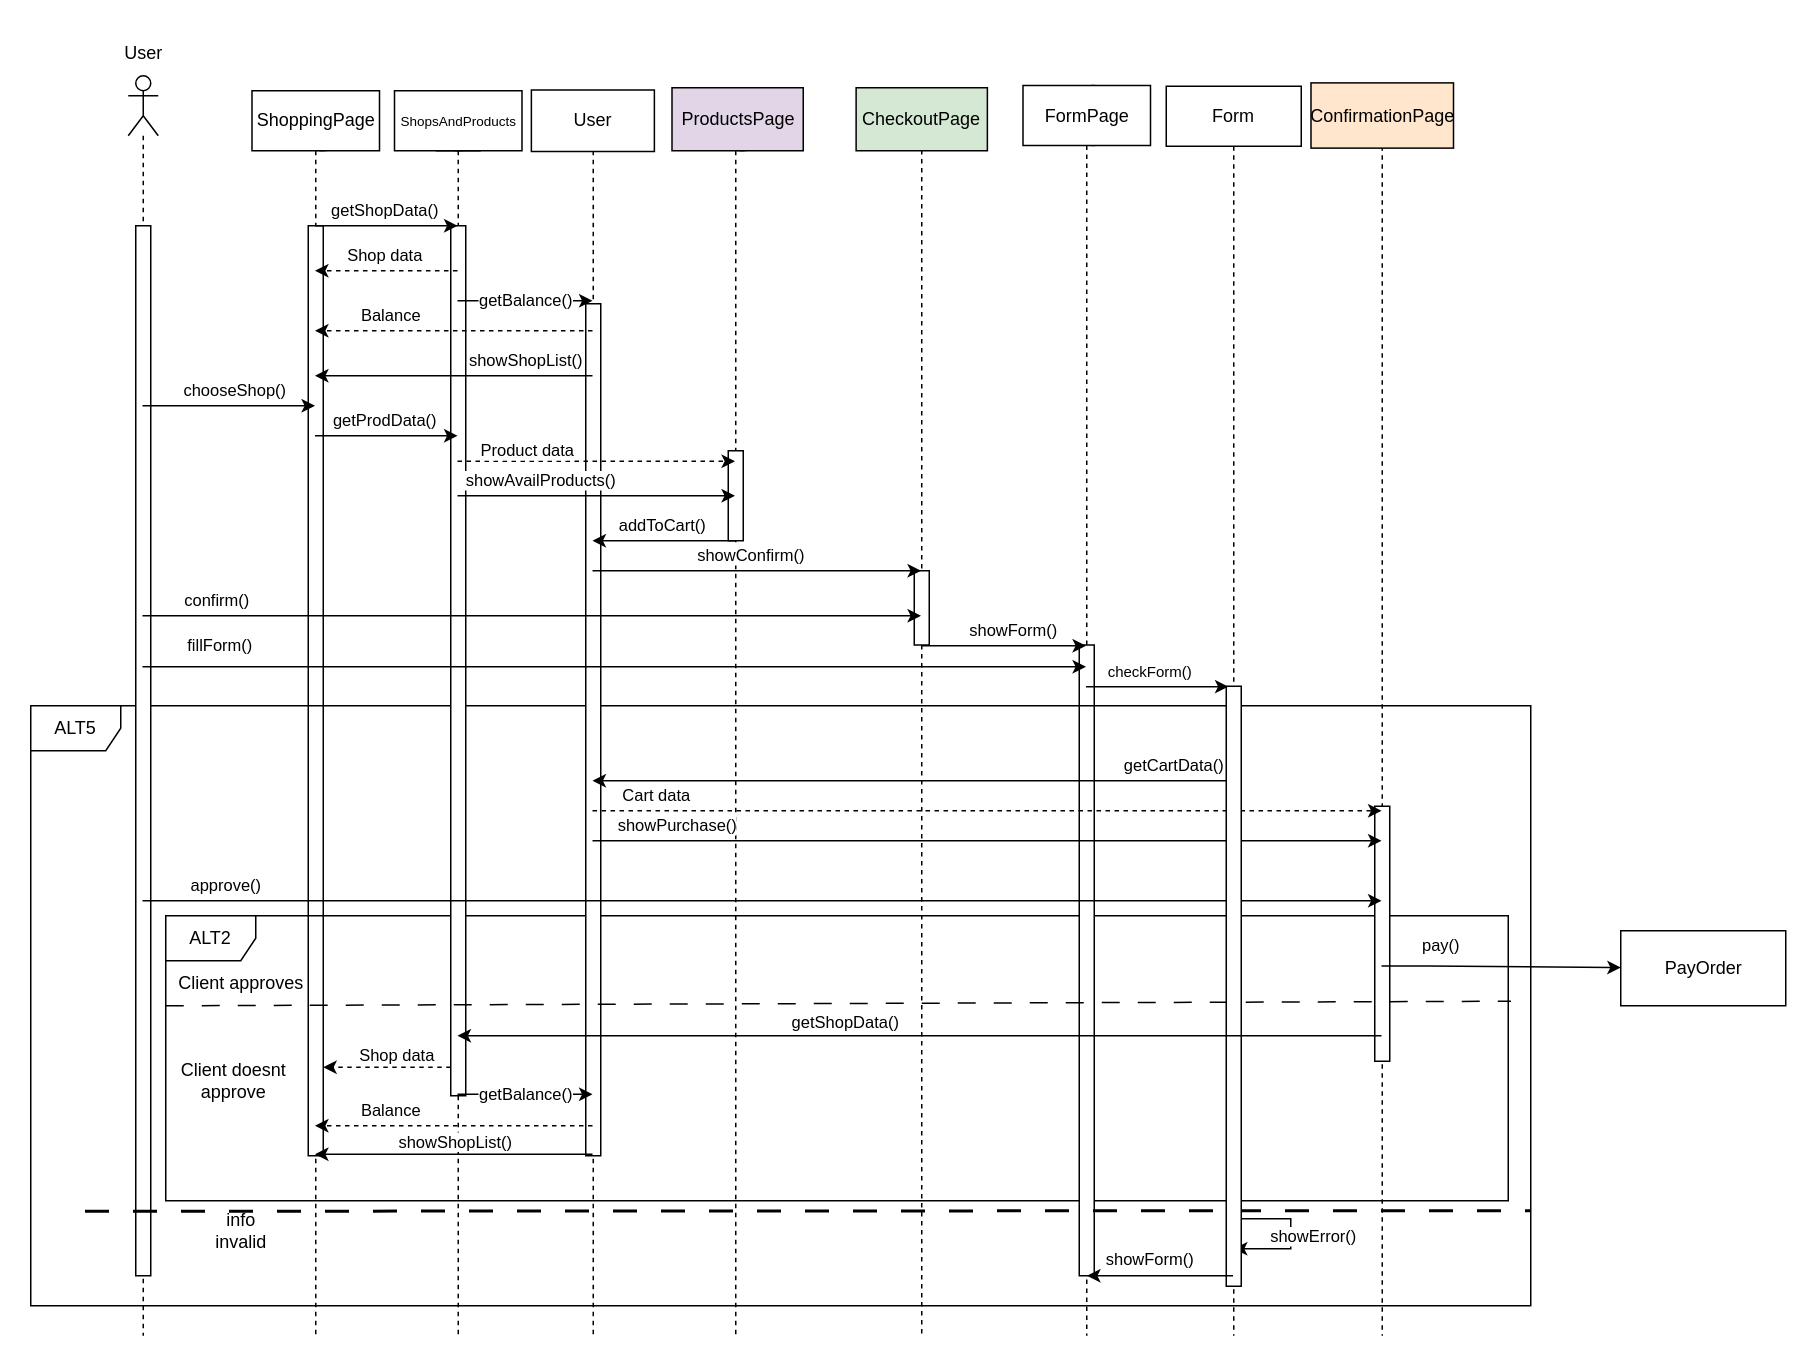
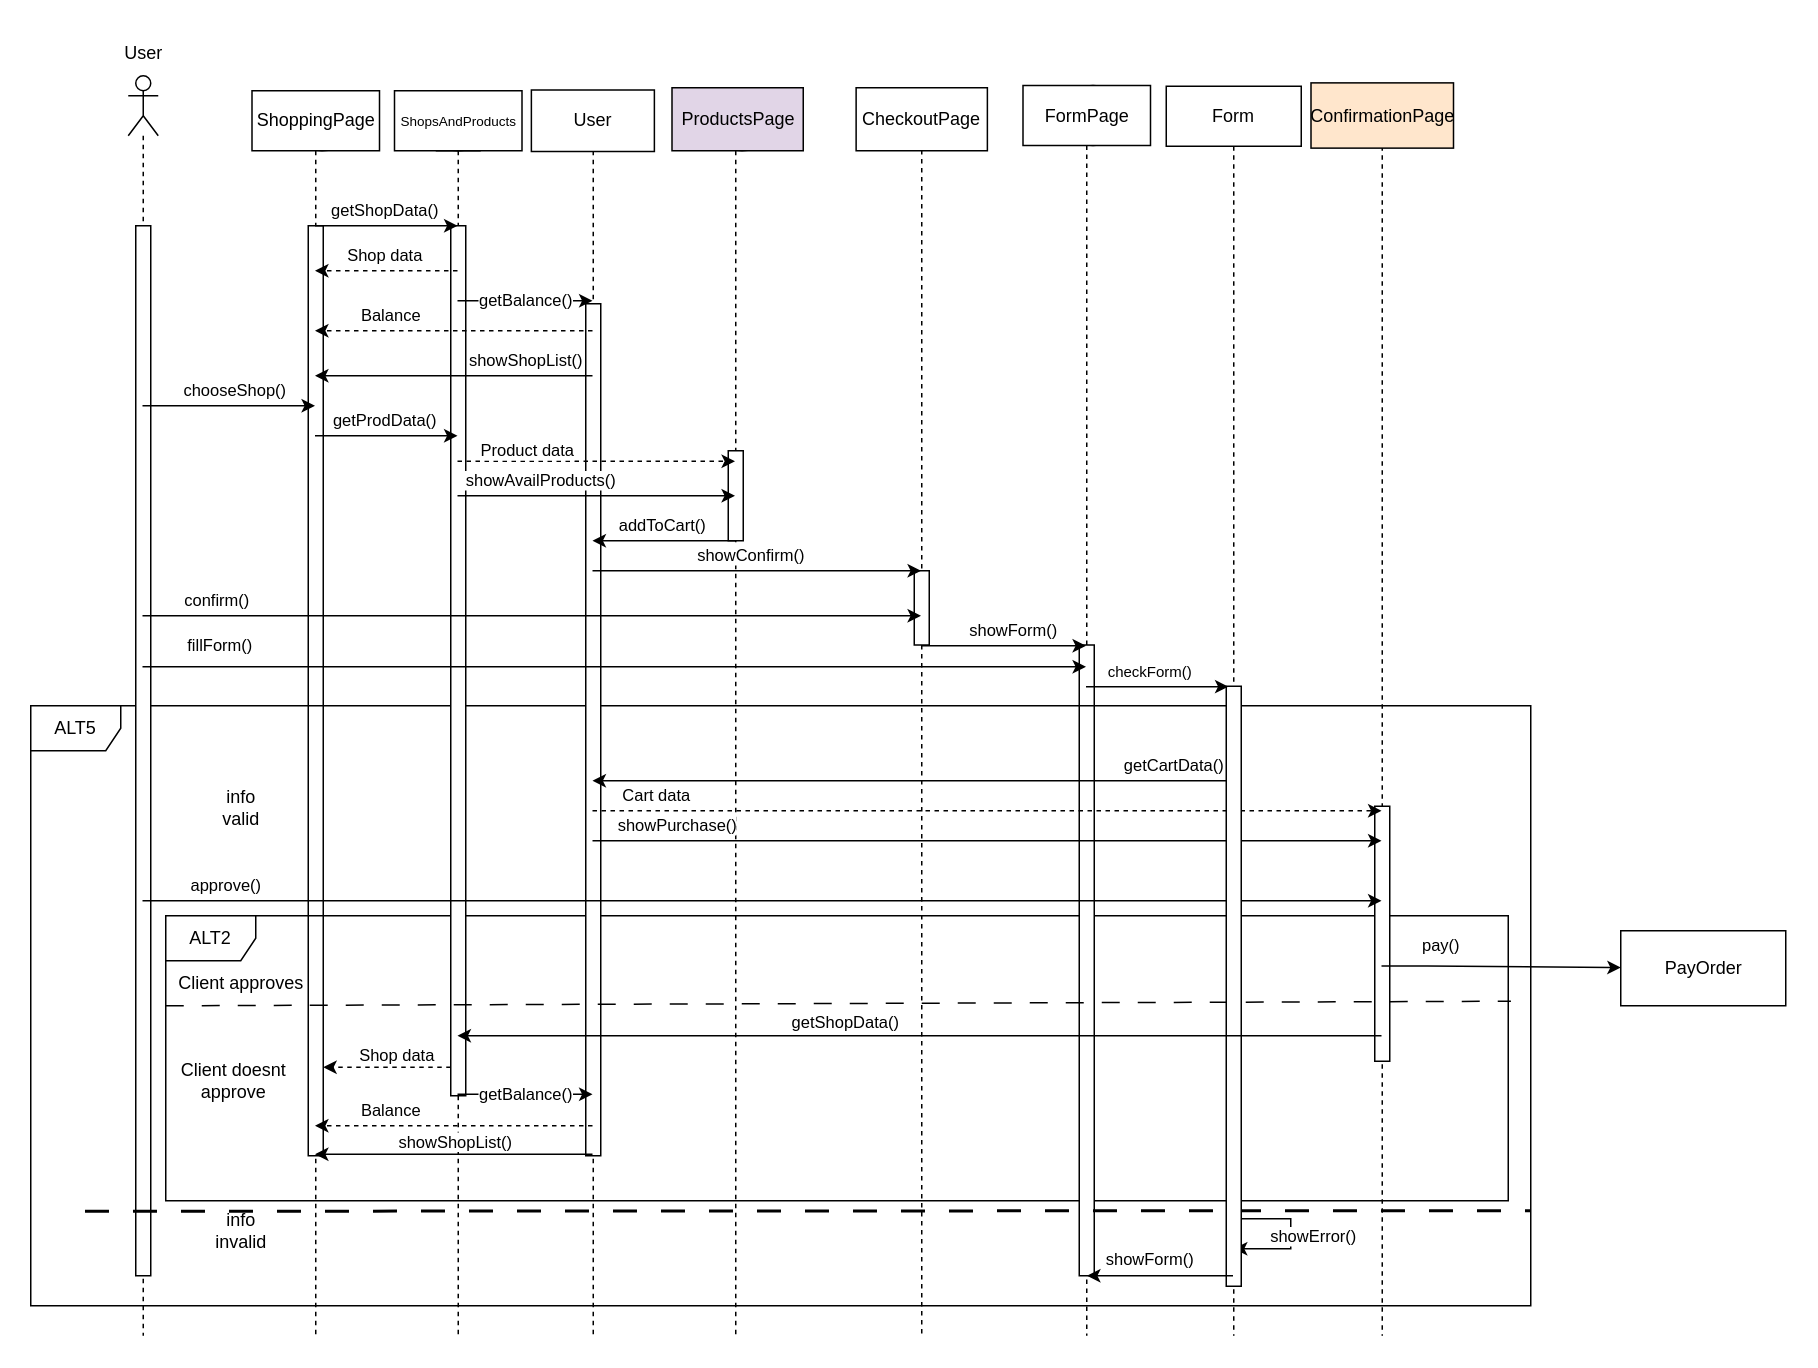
(922, 119) -> (922, 119)
none -> (241, 808)
